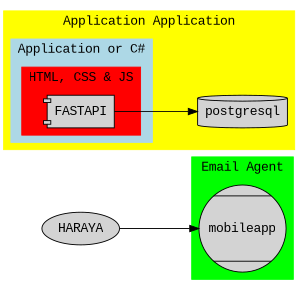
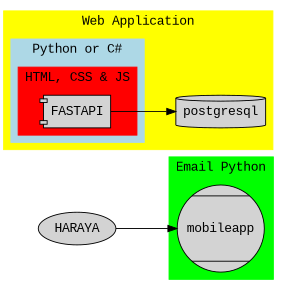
(149, 21) -> (138, 21)
(82, 49) -> (78, 49)
(243, 167) -> (221, 167)
